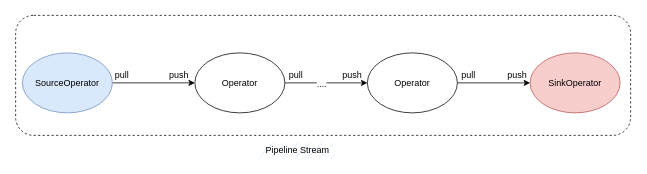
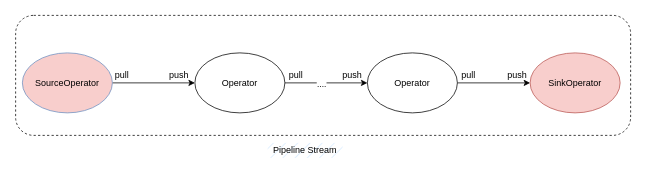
(67, 83) -> (67, 83)
(297, 150) -> (305, 150)
